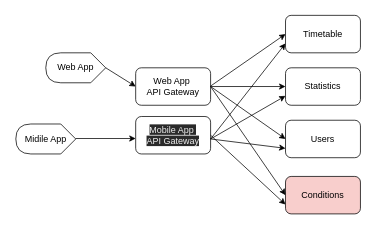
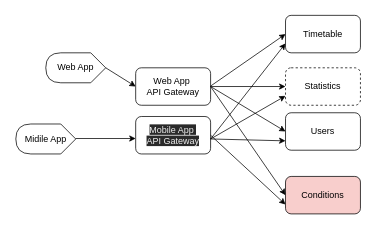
(323, 87) -> (323, 87)
(323, 139) -> (323, 132)
